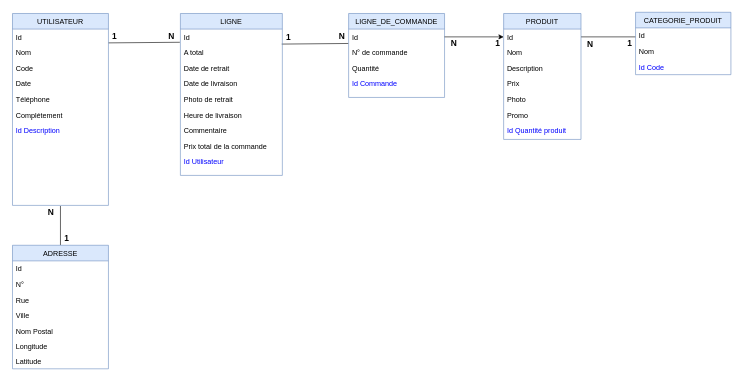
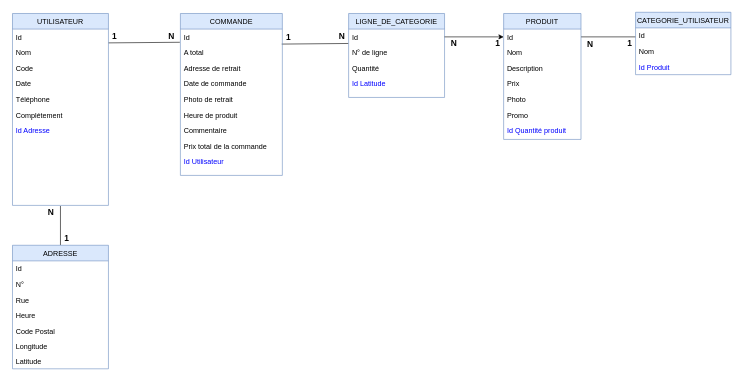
(683, 20) -> (683, 20)
(231, 22) -> (231, 22)
(396, 22) -> (396, 22)
(378, 53) -> (370, 53)
(652, 67) -> (657, 67)
(211, 68) -> (217, 68)
(213, 84) -> (214, 84)
(373, 84) -> (372, 84)
(215, 115) -> (213, 115)
(41, 131) -> (35, 131)
(23, 316) -> (26, 316)
(34, 332) -> (36, 332)
